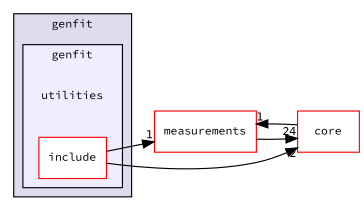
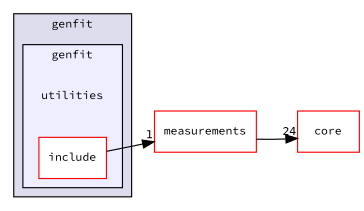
(283, 124) -> none
(198, 169) -> none
